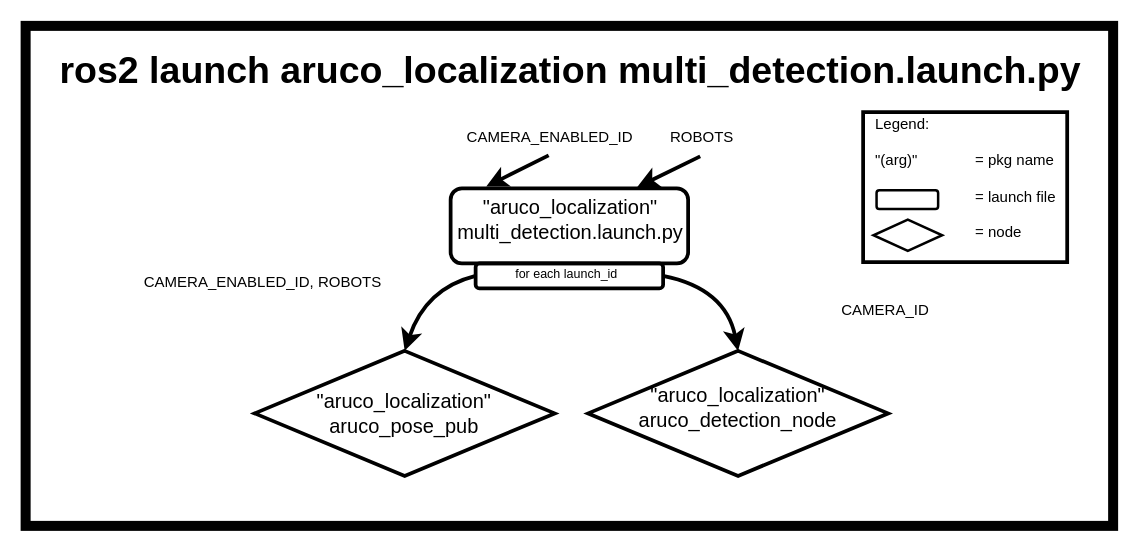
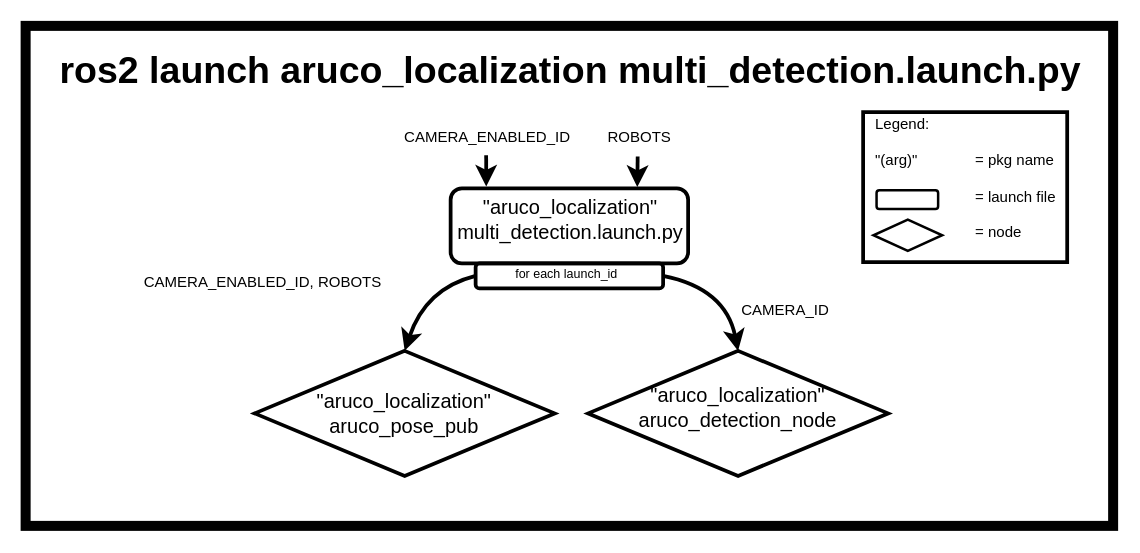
(601, 137) -> (538, 137)
(886, 311) -> (786, 311)
